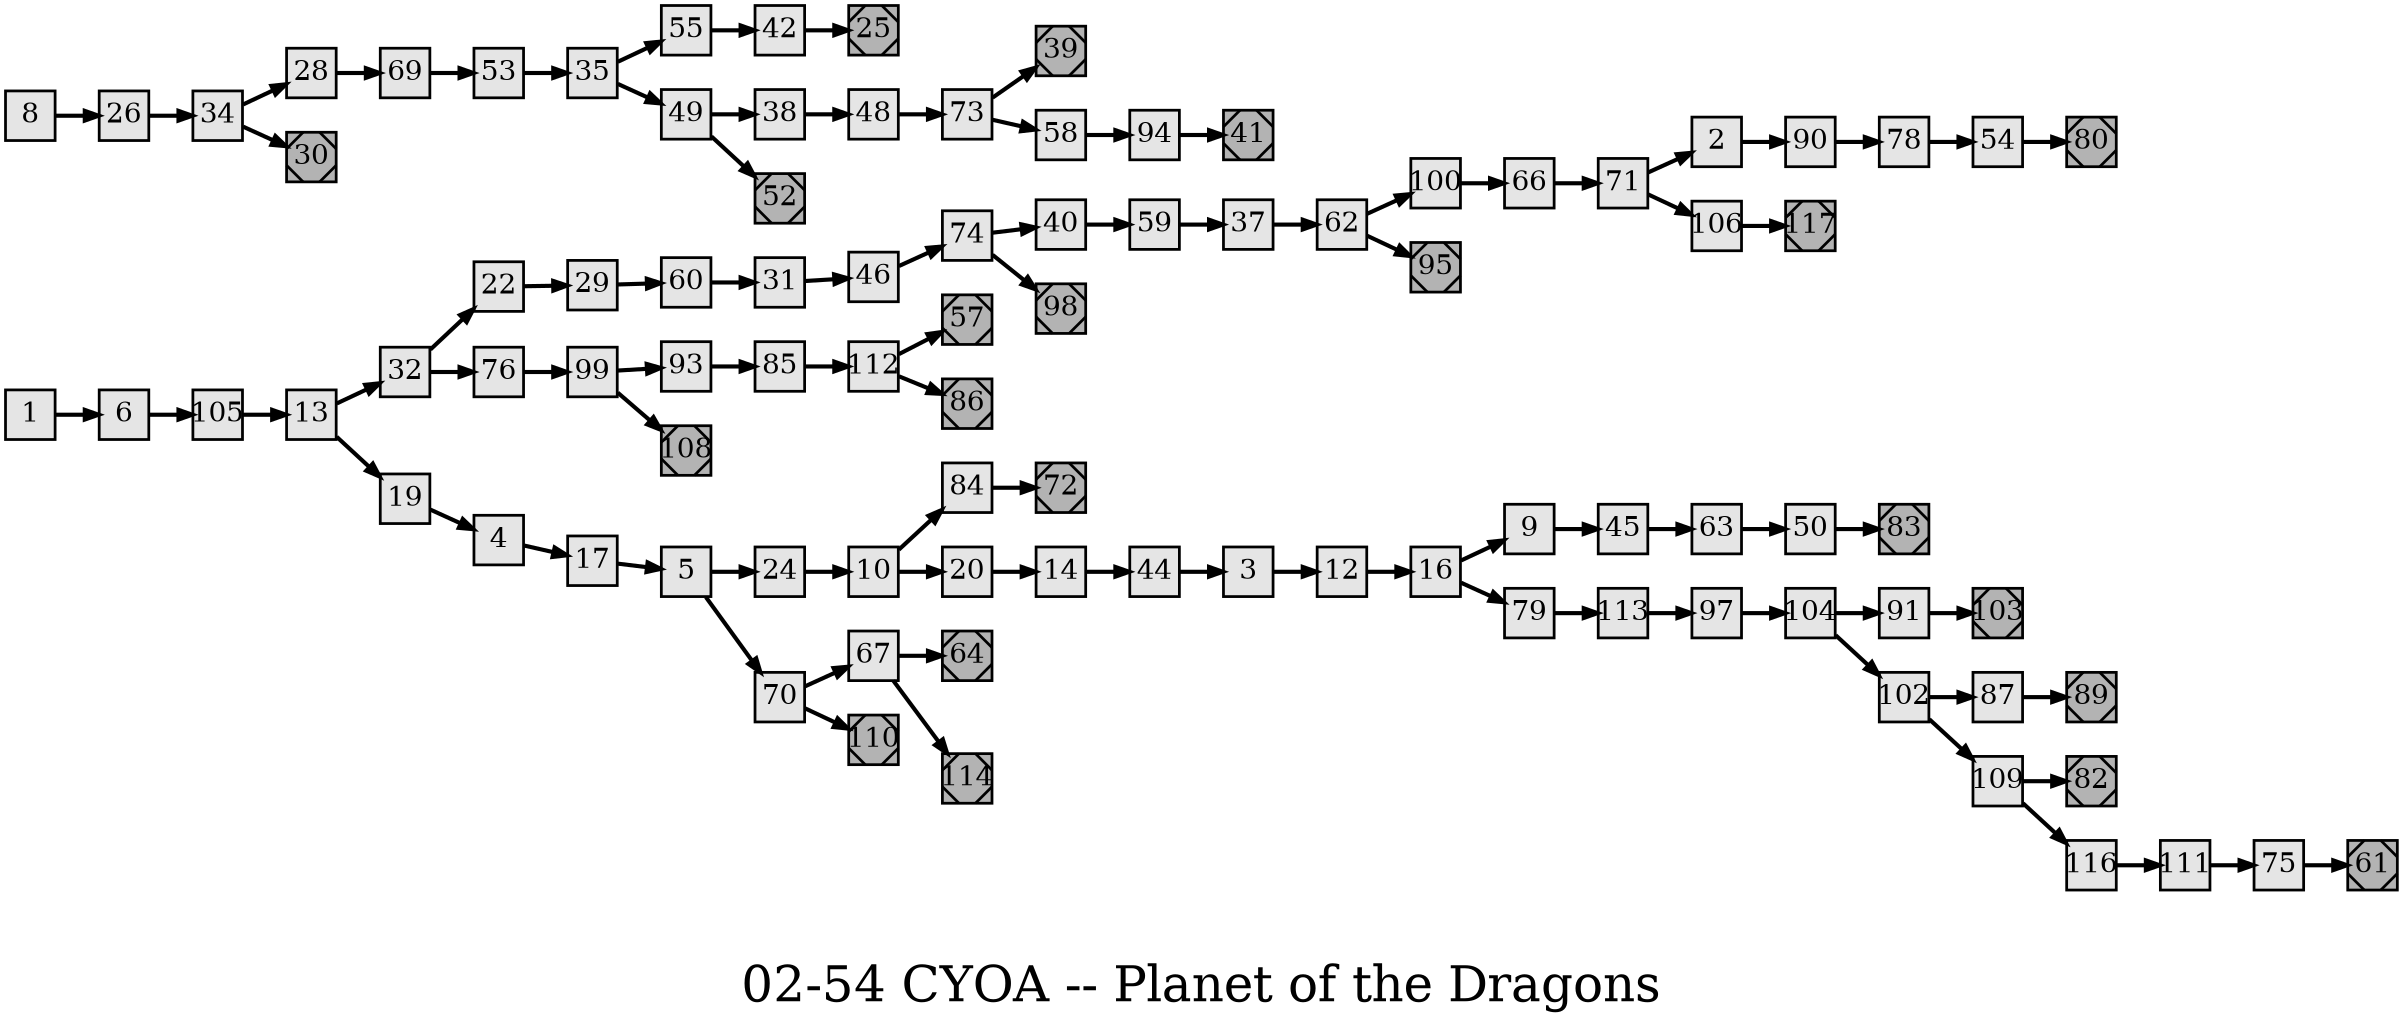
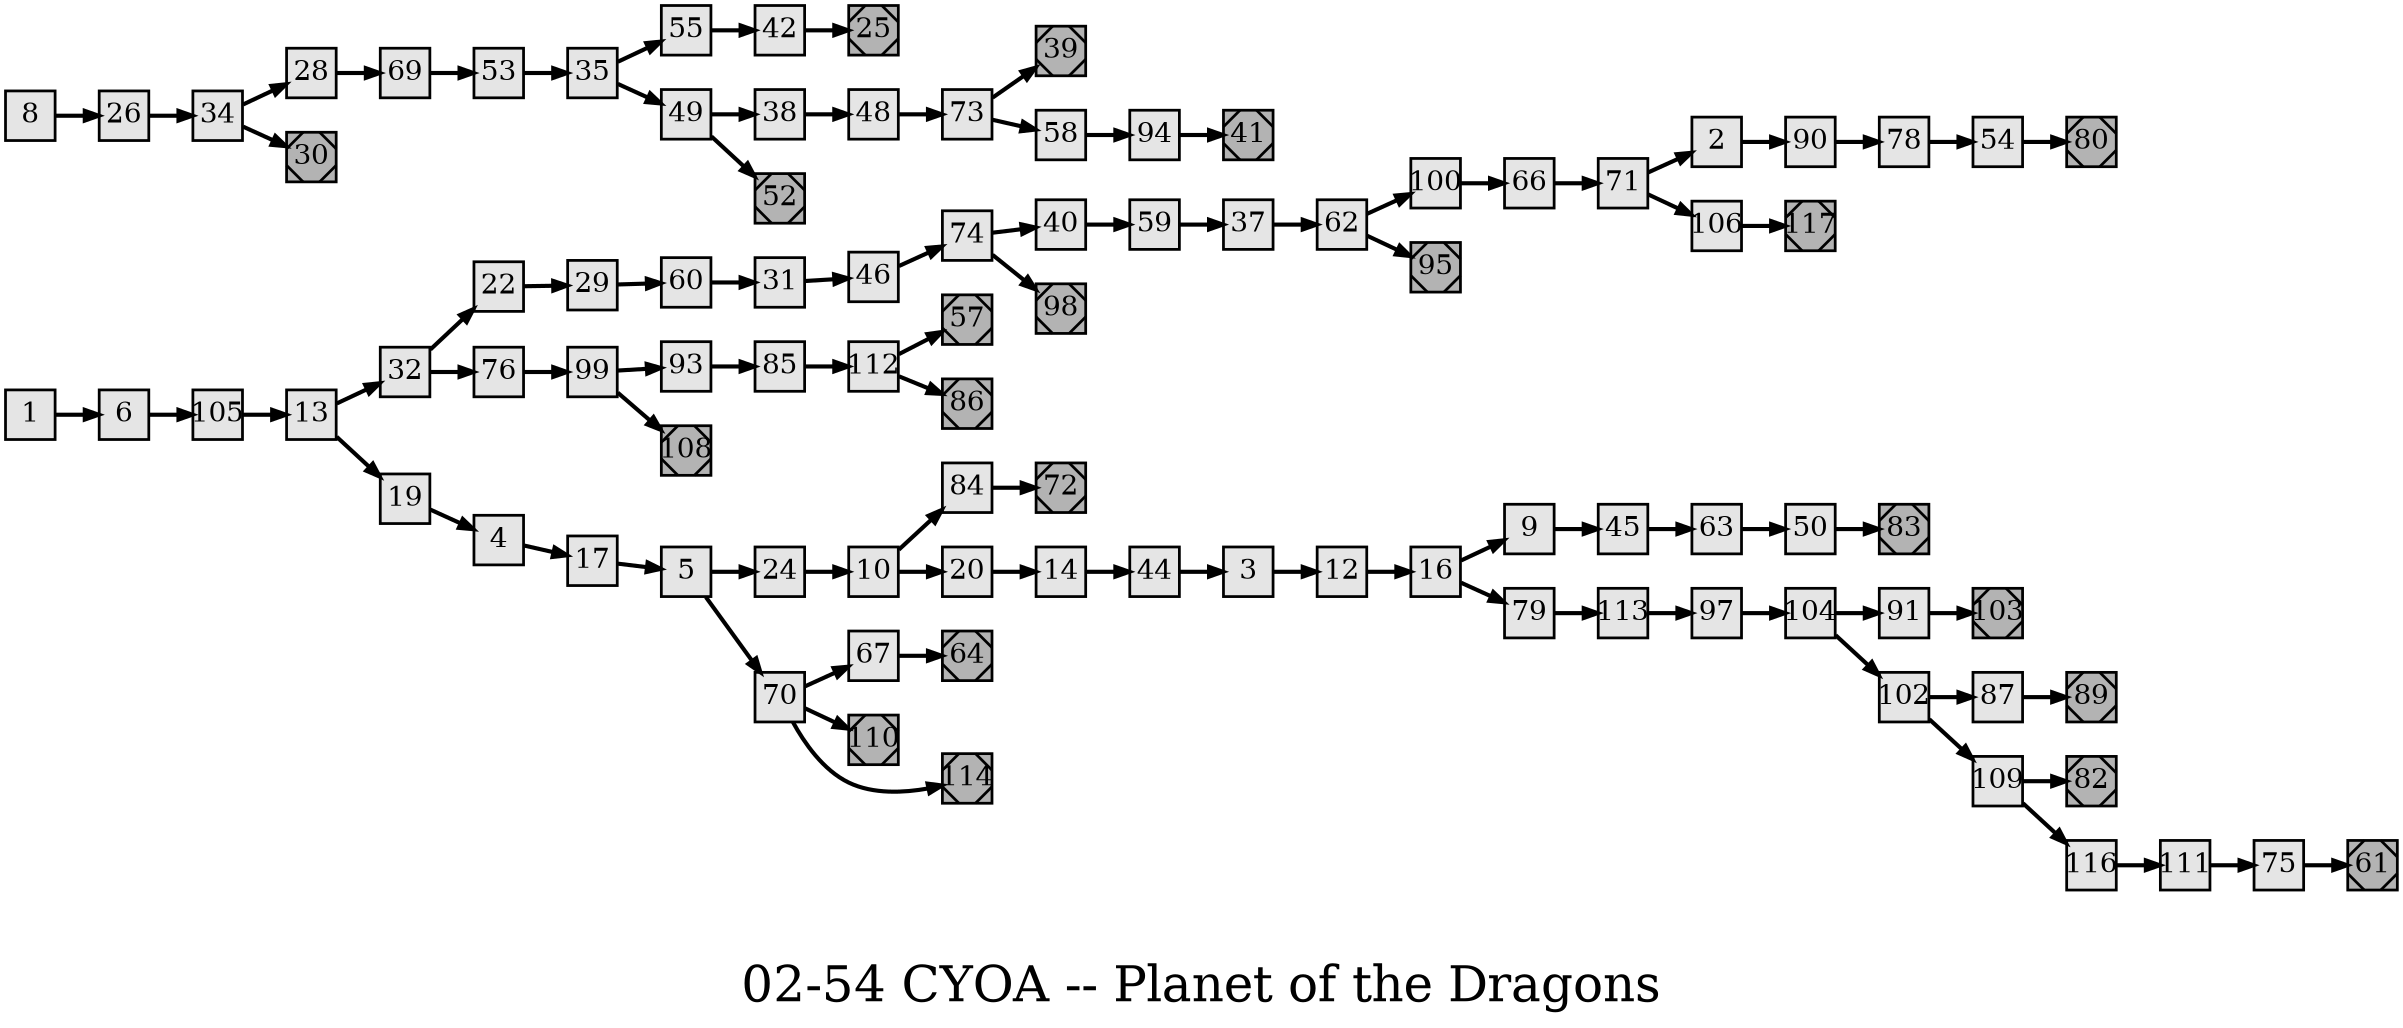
(916, 711) -> (848, 782)
